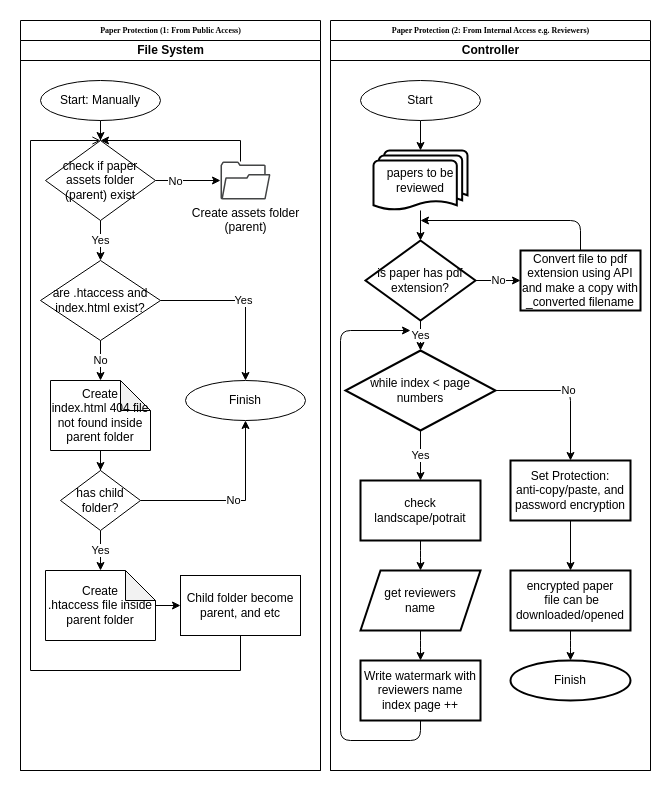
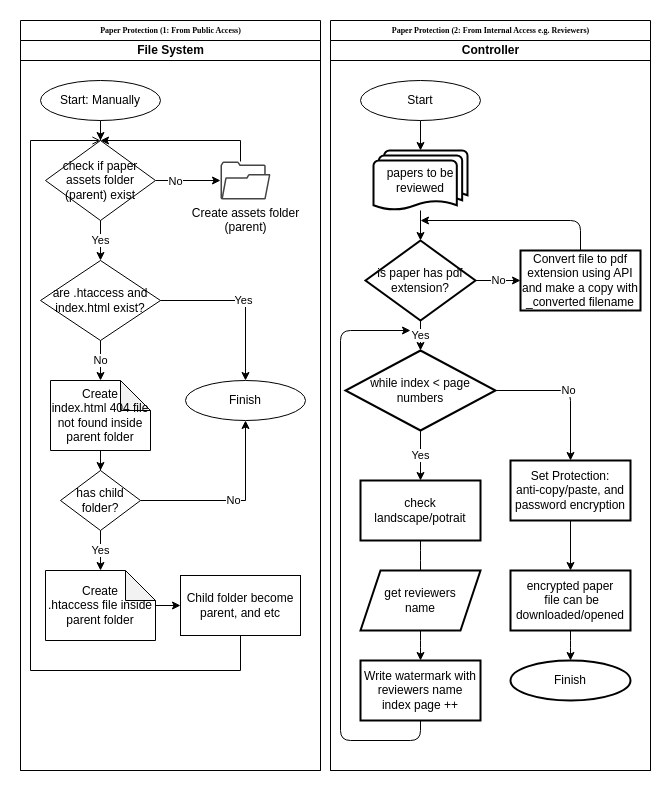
(421, 562) -> (421, 565)
